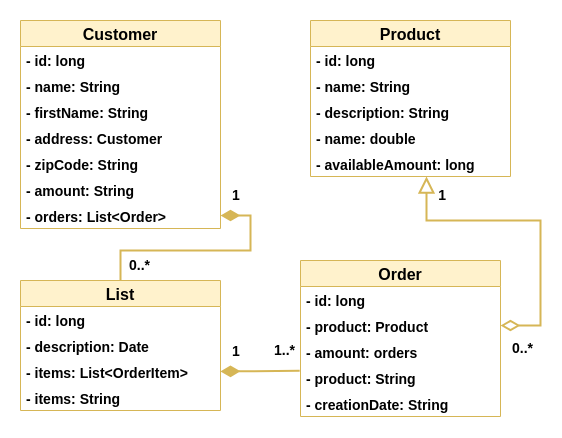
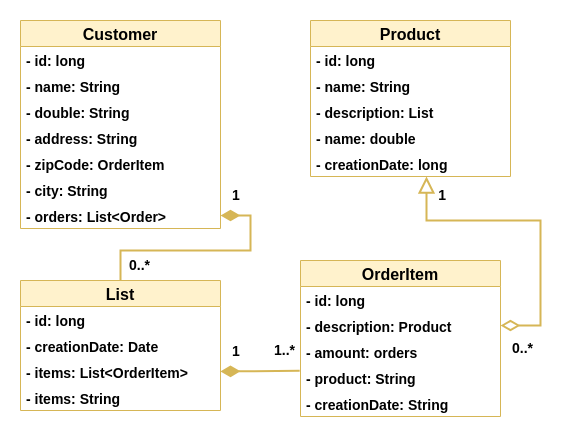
(91, 113) -> (80, 113)
(387, 113) -> (380, 113)
(95, 139) -> (85, 139)
(84, 165) -> (97, 165)
(393, 165) -> (385, 165)
(81, 191) -> (72, 191)
(400, 275) -> (400, 275)
(371, 327) -> (383, 327)
(91, 347) -> (97, 347)
